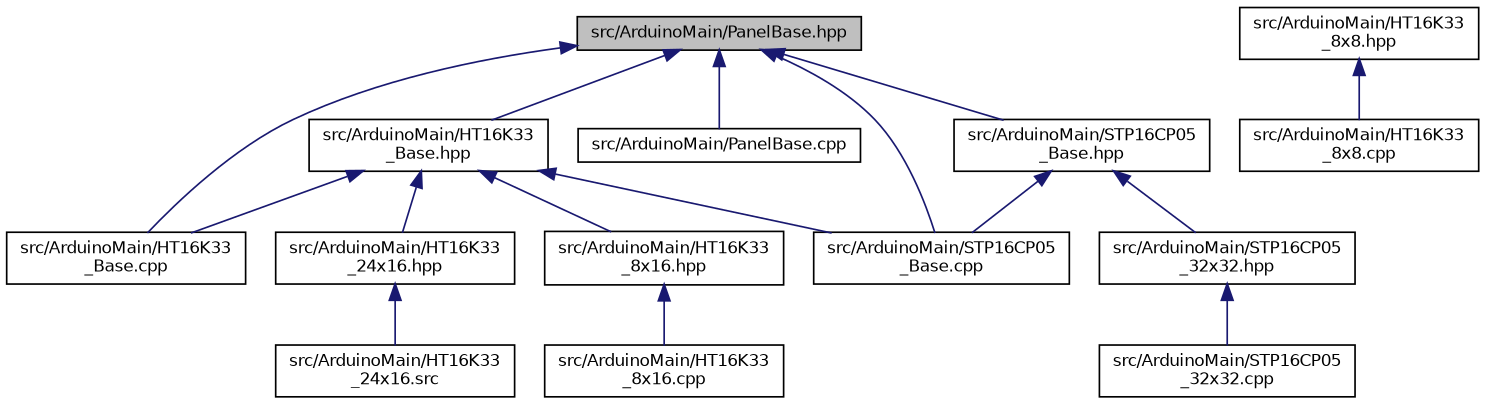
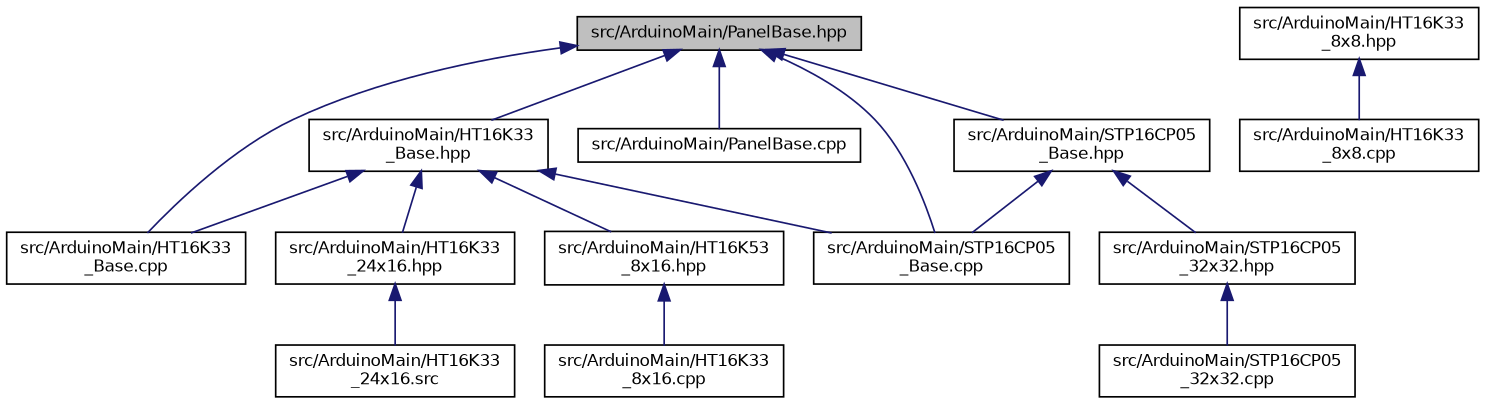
(664, 258) -> (664, 258)
